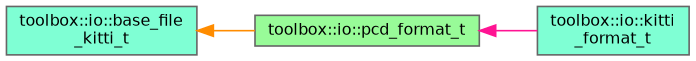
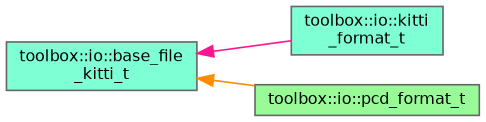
(517, 31) -> (252, 46)
